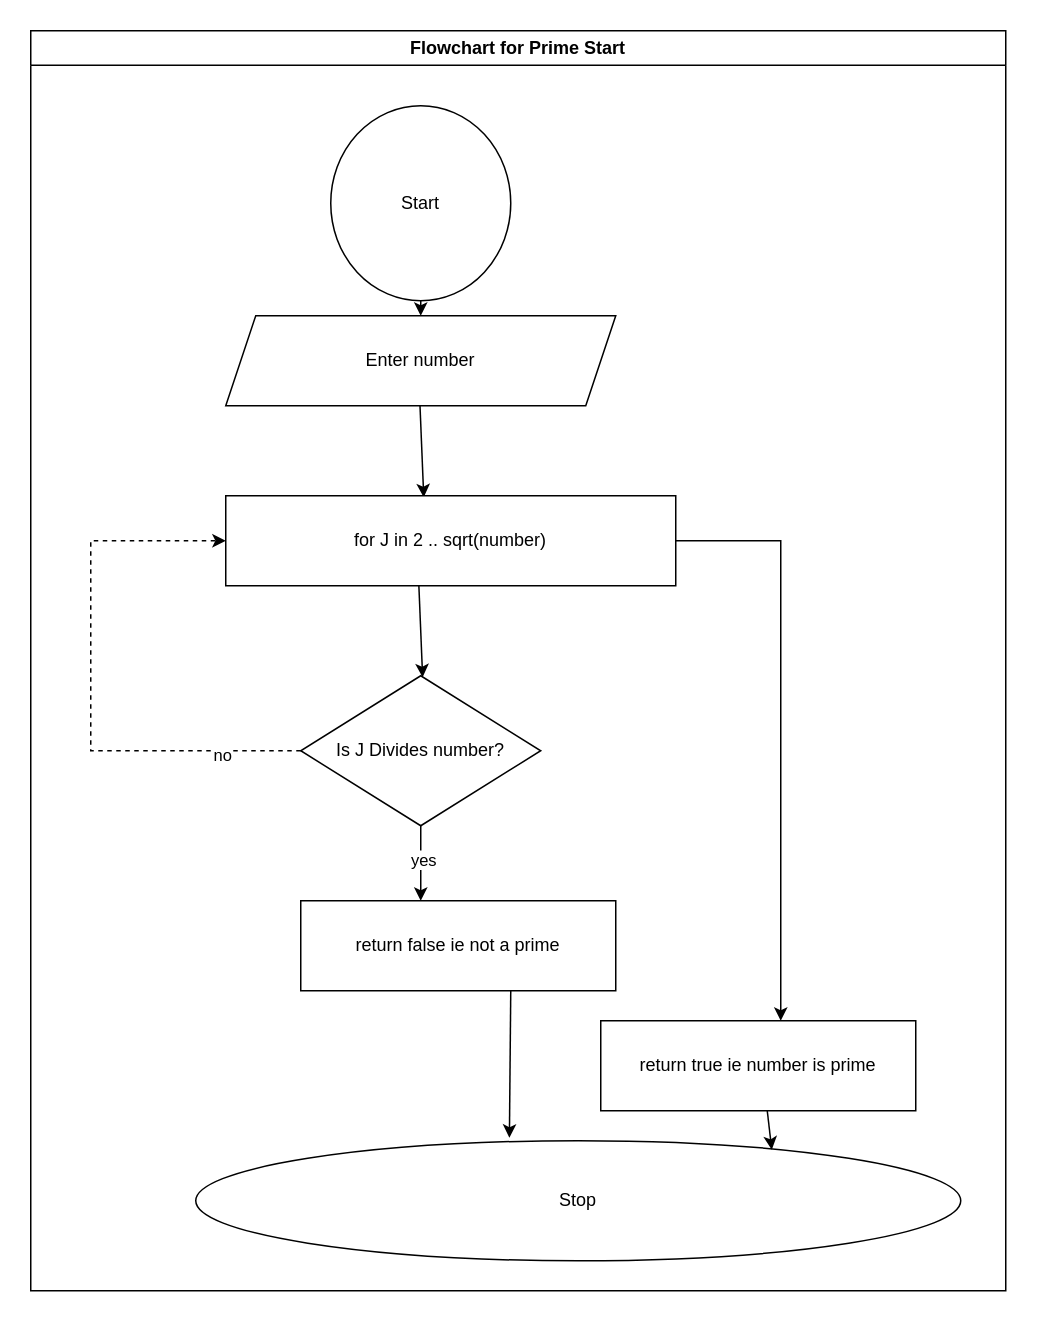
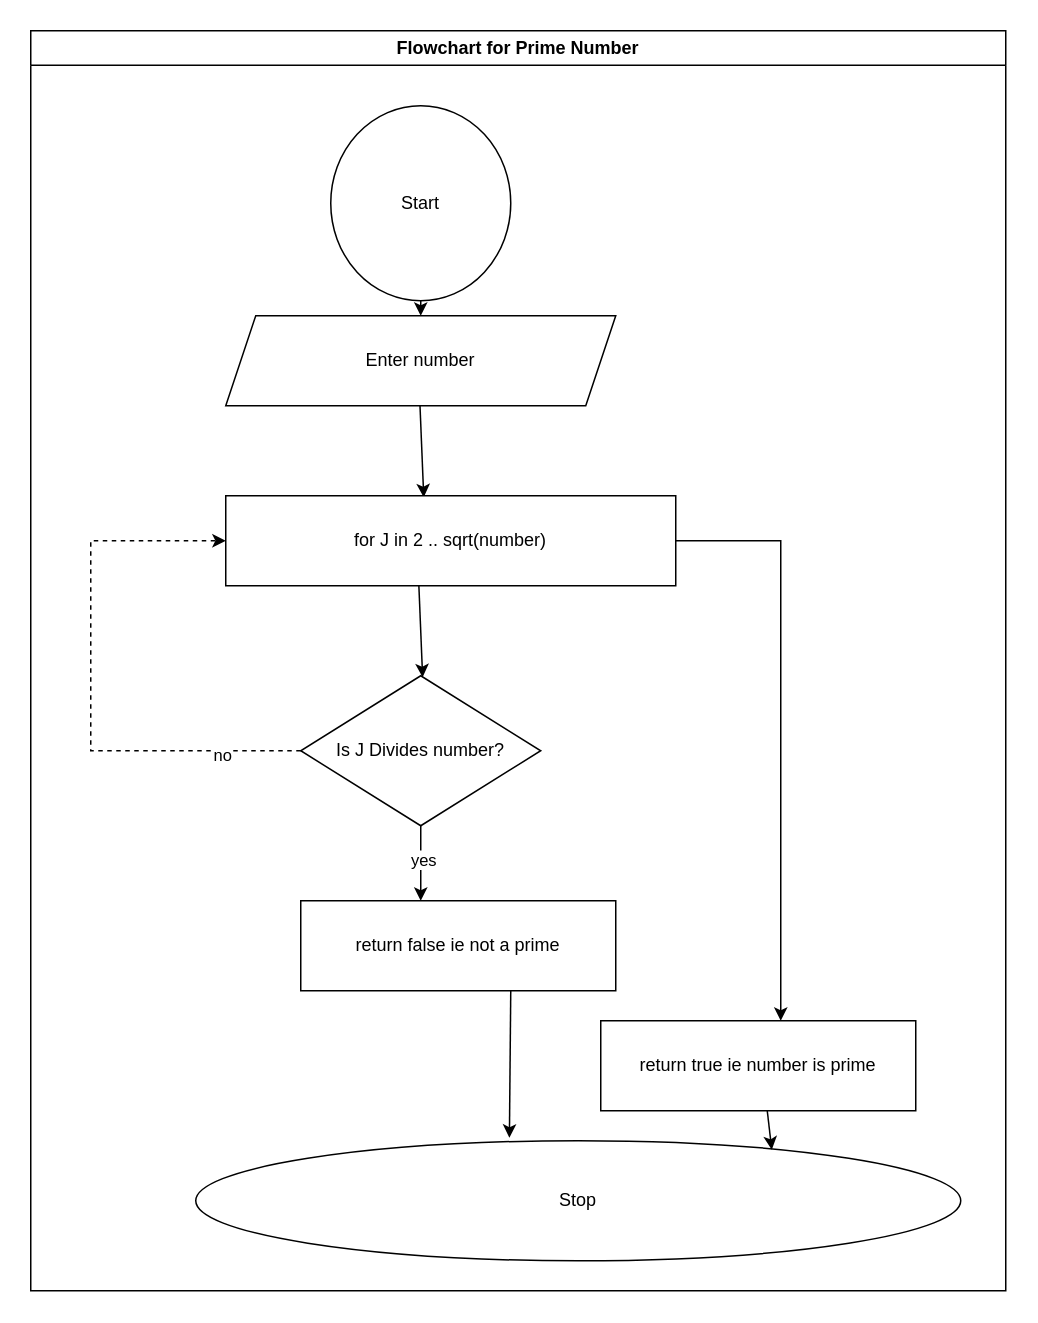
(518, 49) -> (518, 49)
